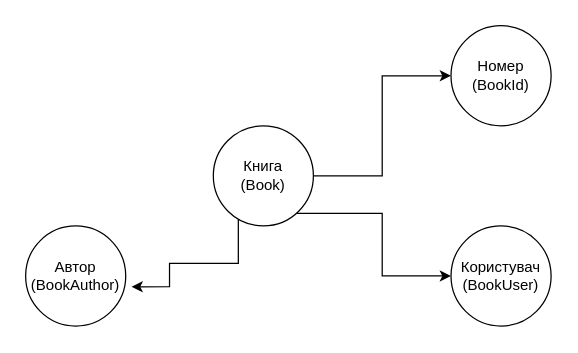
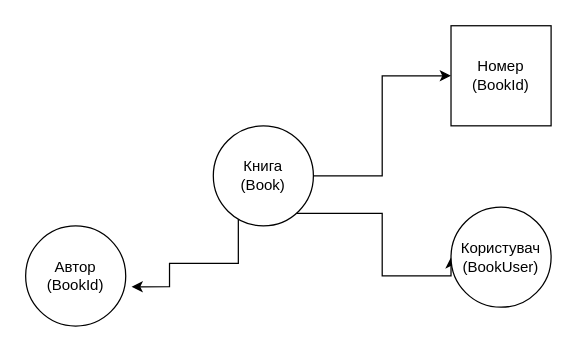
(501, 76) -> (501, 76)
(76, 276) -> (76, 276)
(501, 276) -> (501, 257)
